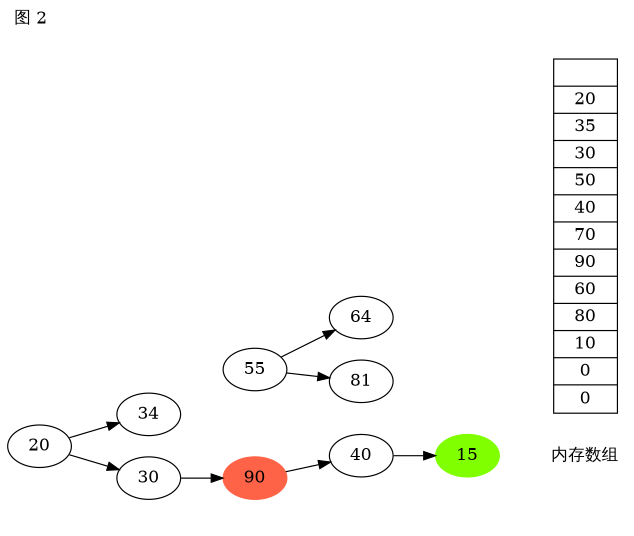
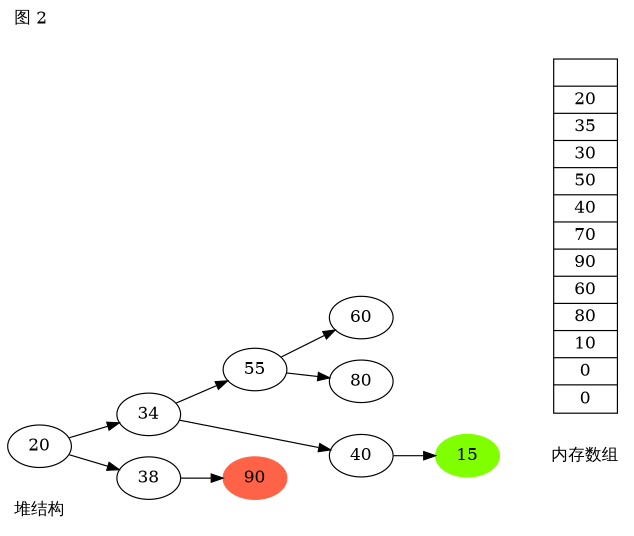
(361, 318) -> (361, 318)
(361, 381) -> (361, 381)
none -> (196, 394)
(302, 468) -> (249, 434)
(149, 478) -> (149, 478)
none -> (40, 510)
